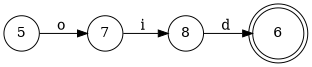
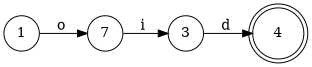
(22, 33) -> (22, 33)
(186, 33) -> (186, 33)
(278, 33) -> (278, 33)
